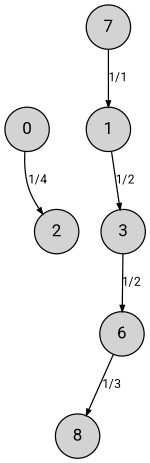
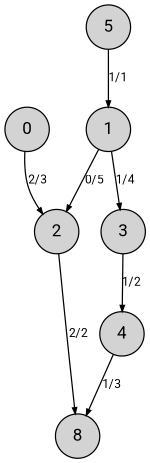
(108, 27) -> (108, 27)
none -> (84, 178)
(38, 180) -> (38, 180)
(126, 180) -> (126, 180)
none -> (66, 331)
(122, 334) -> (122, 334)
